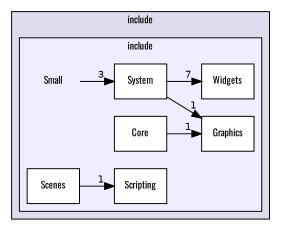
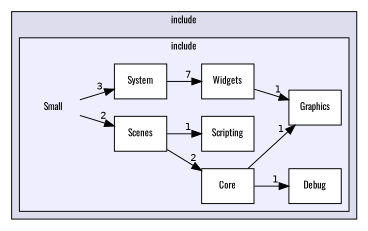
(180, 105) -> (267, 93)
none -> (92, 119)
none -> (180, 157)
none -> (315, 186)
